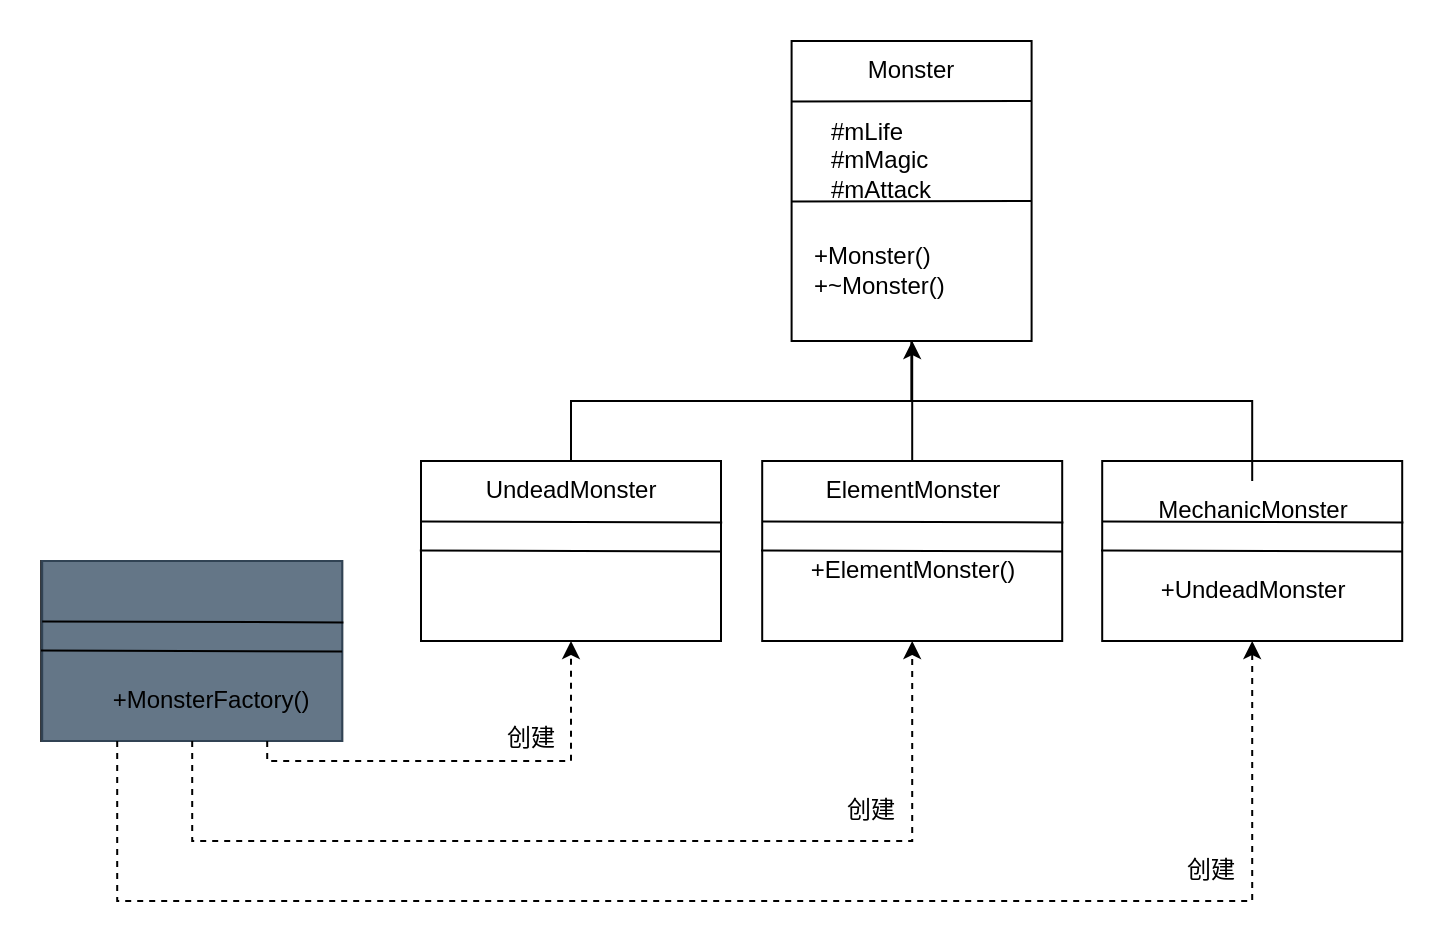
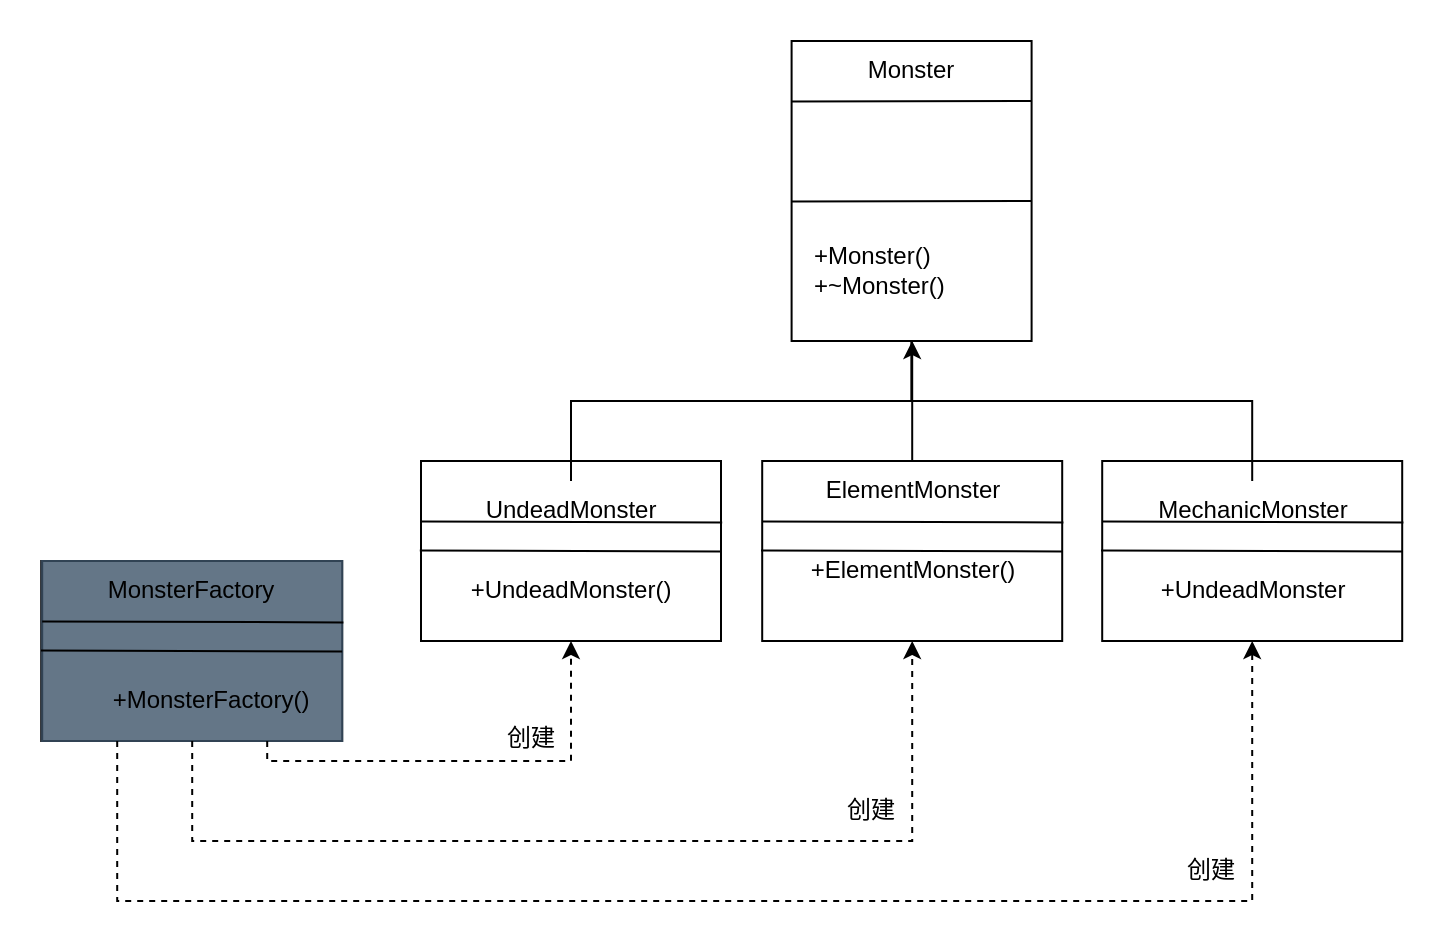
(882, 161) -> none
(571, 491) -> (571, 511)
none -> (192, 591)
none -> (571, 591)
